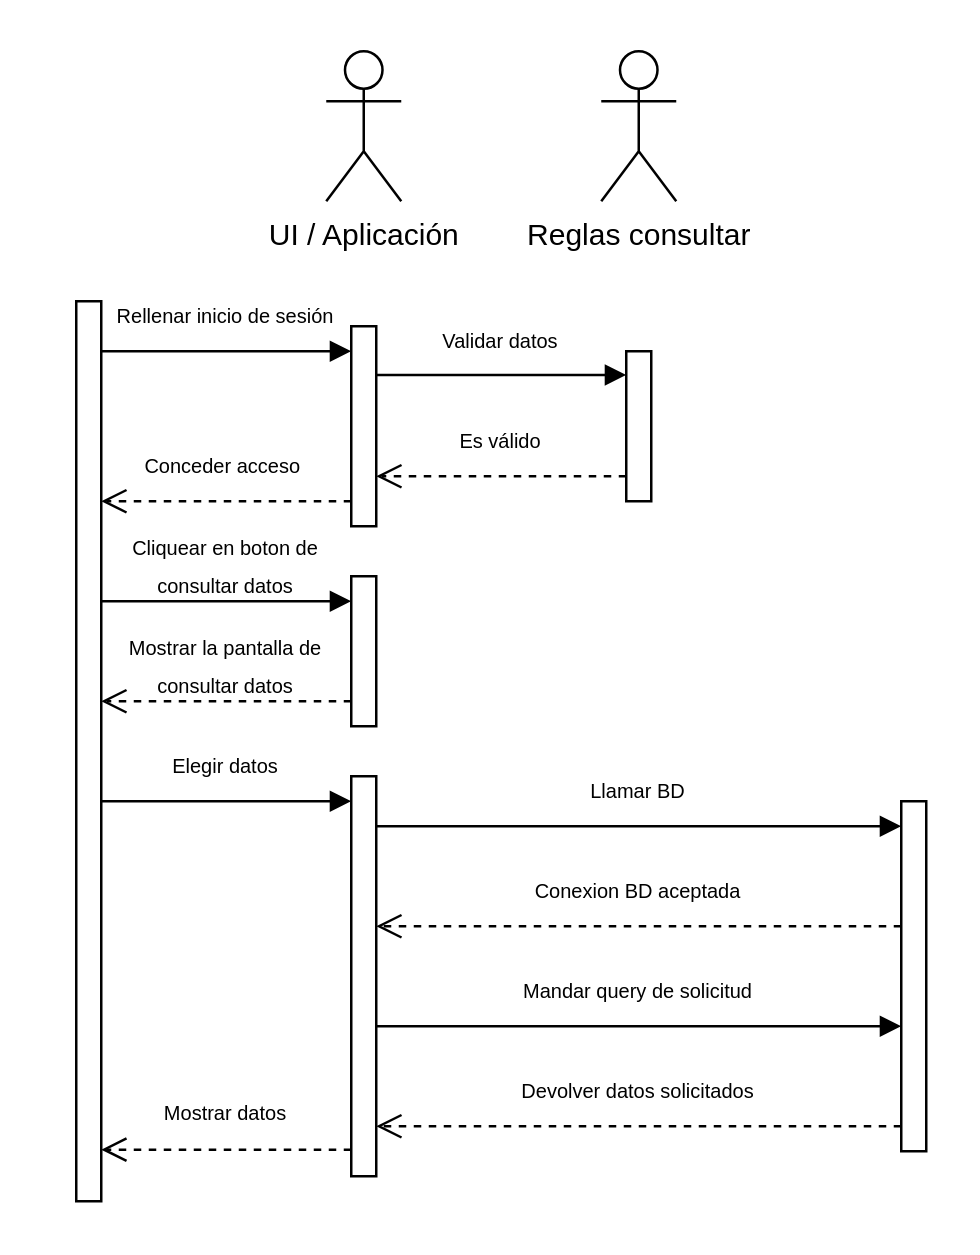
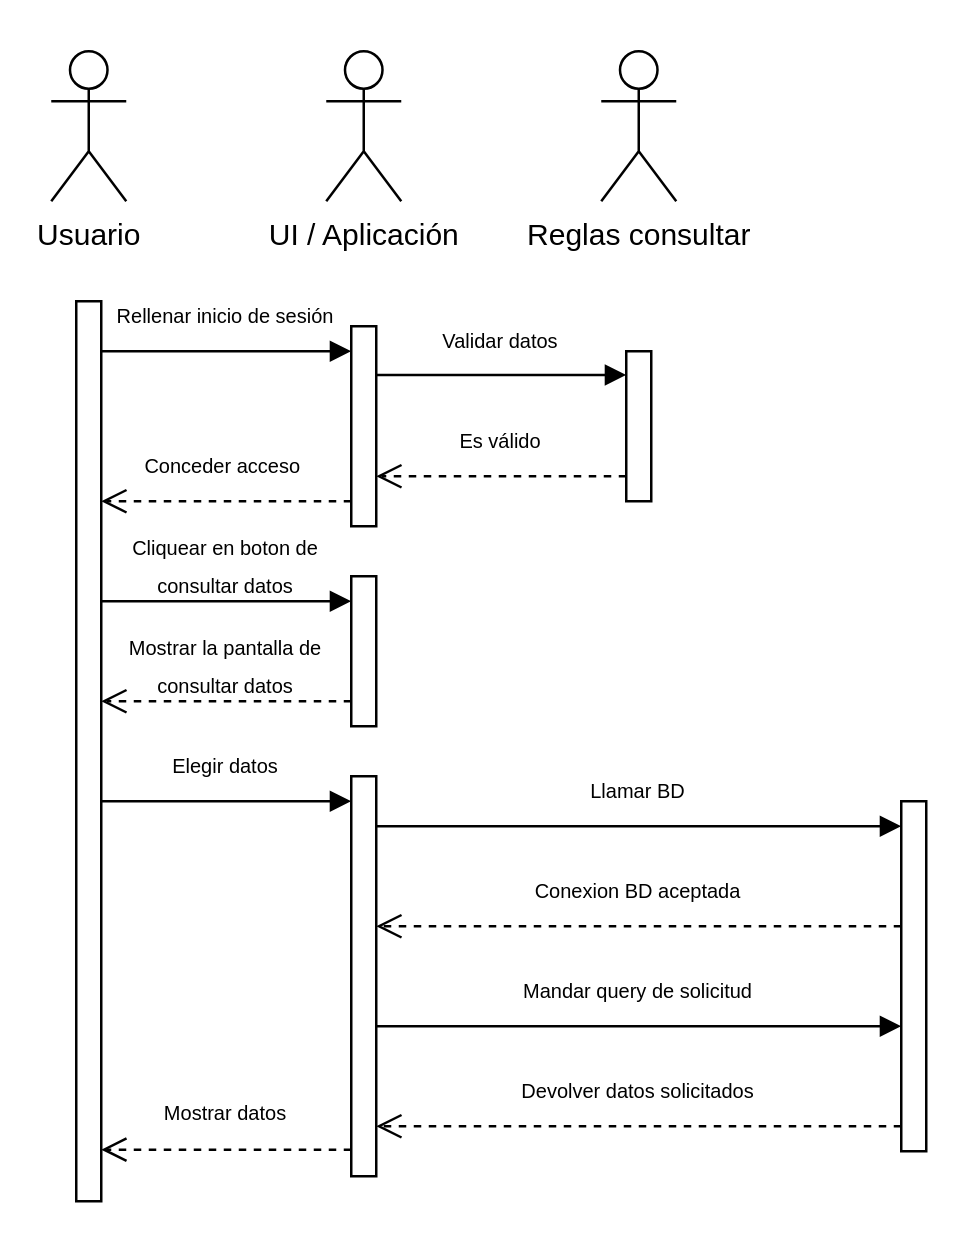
none -> (89, 126)
